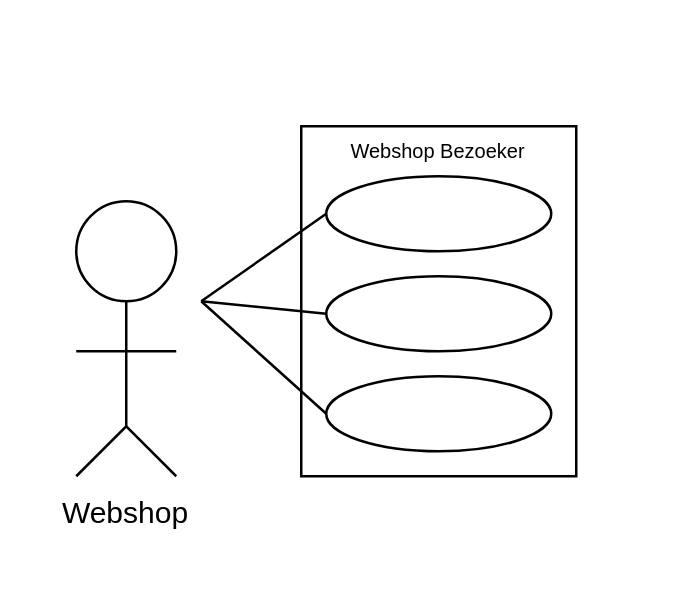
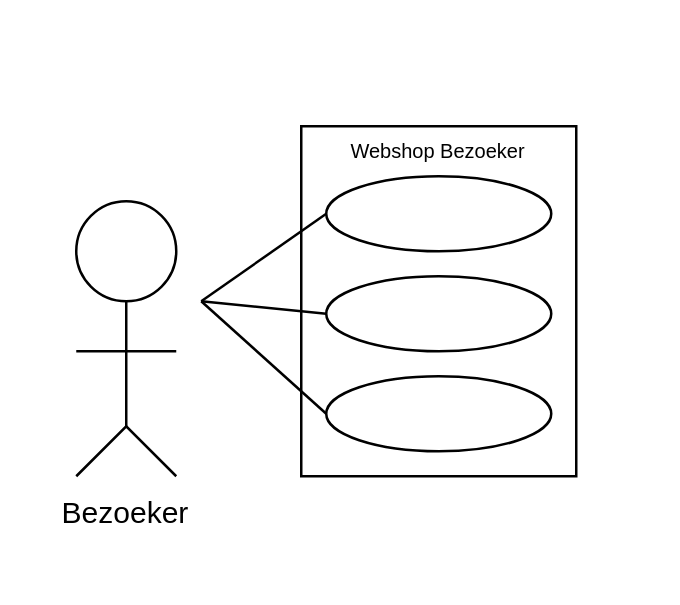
(126, 514) -> (126, 514)
